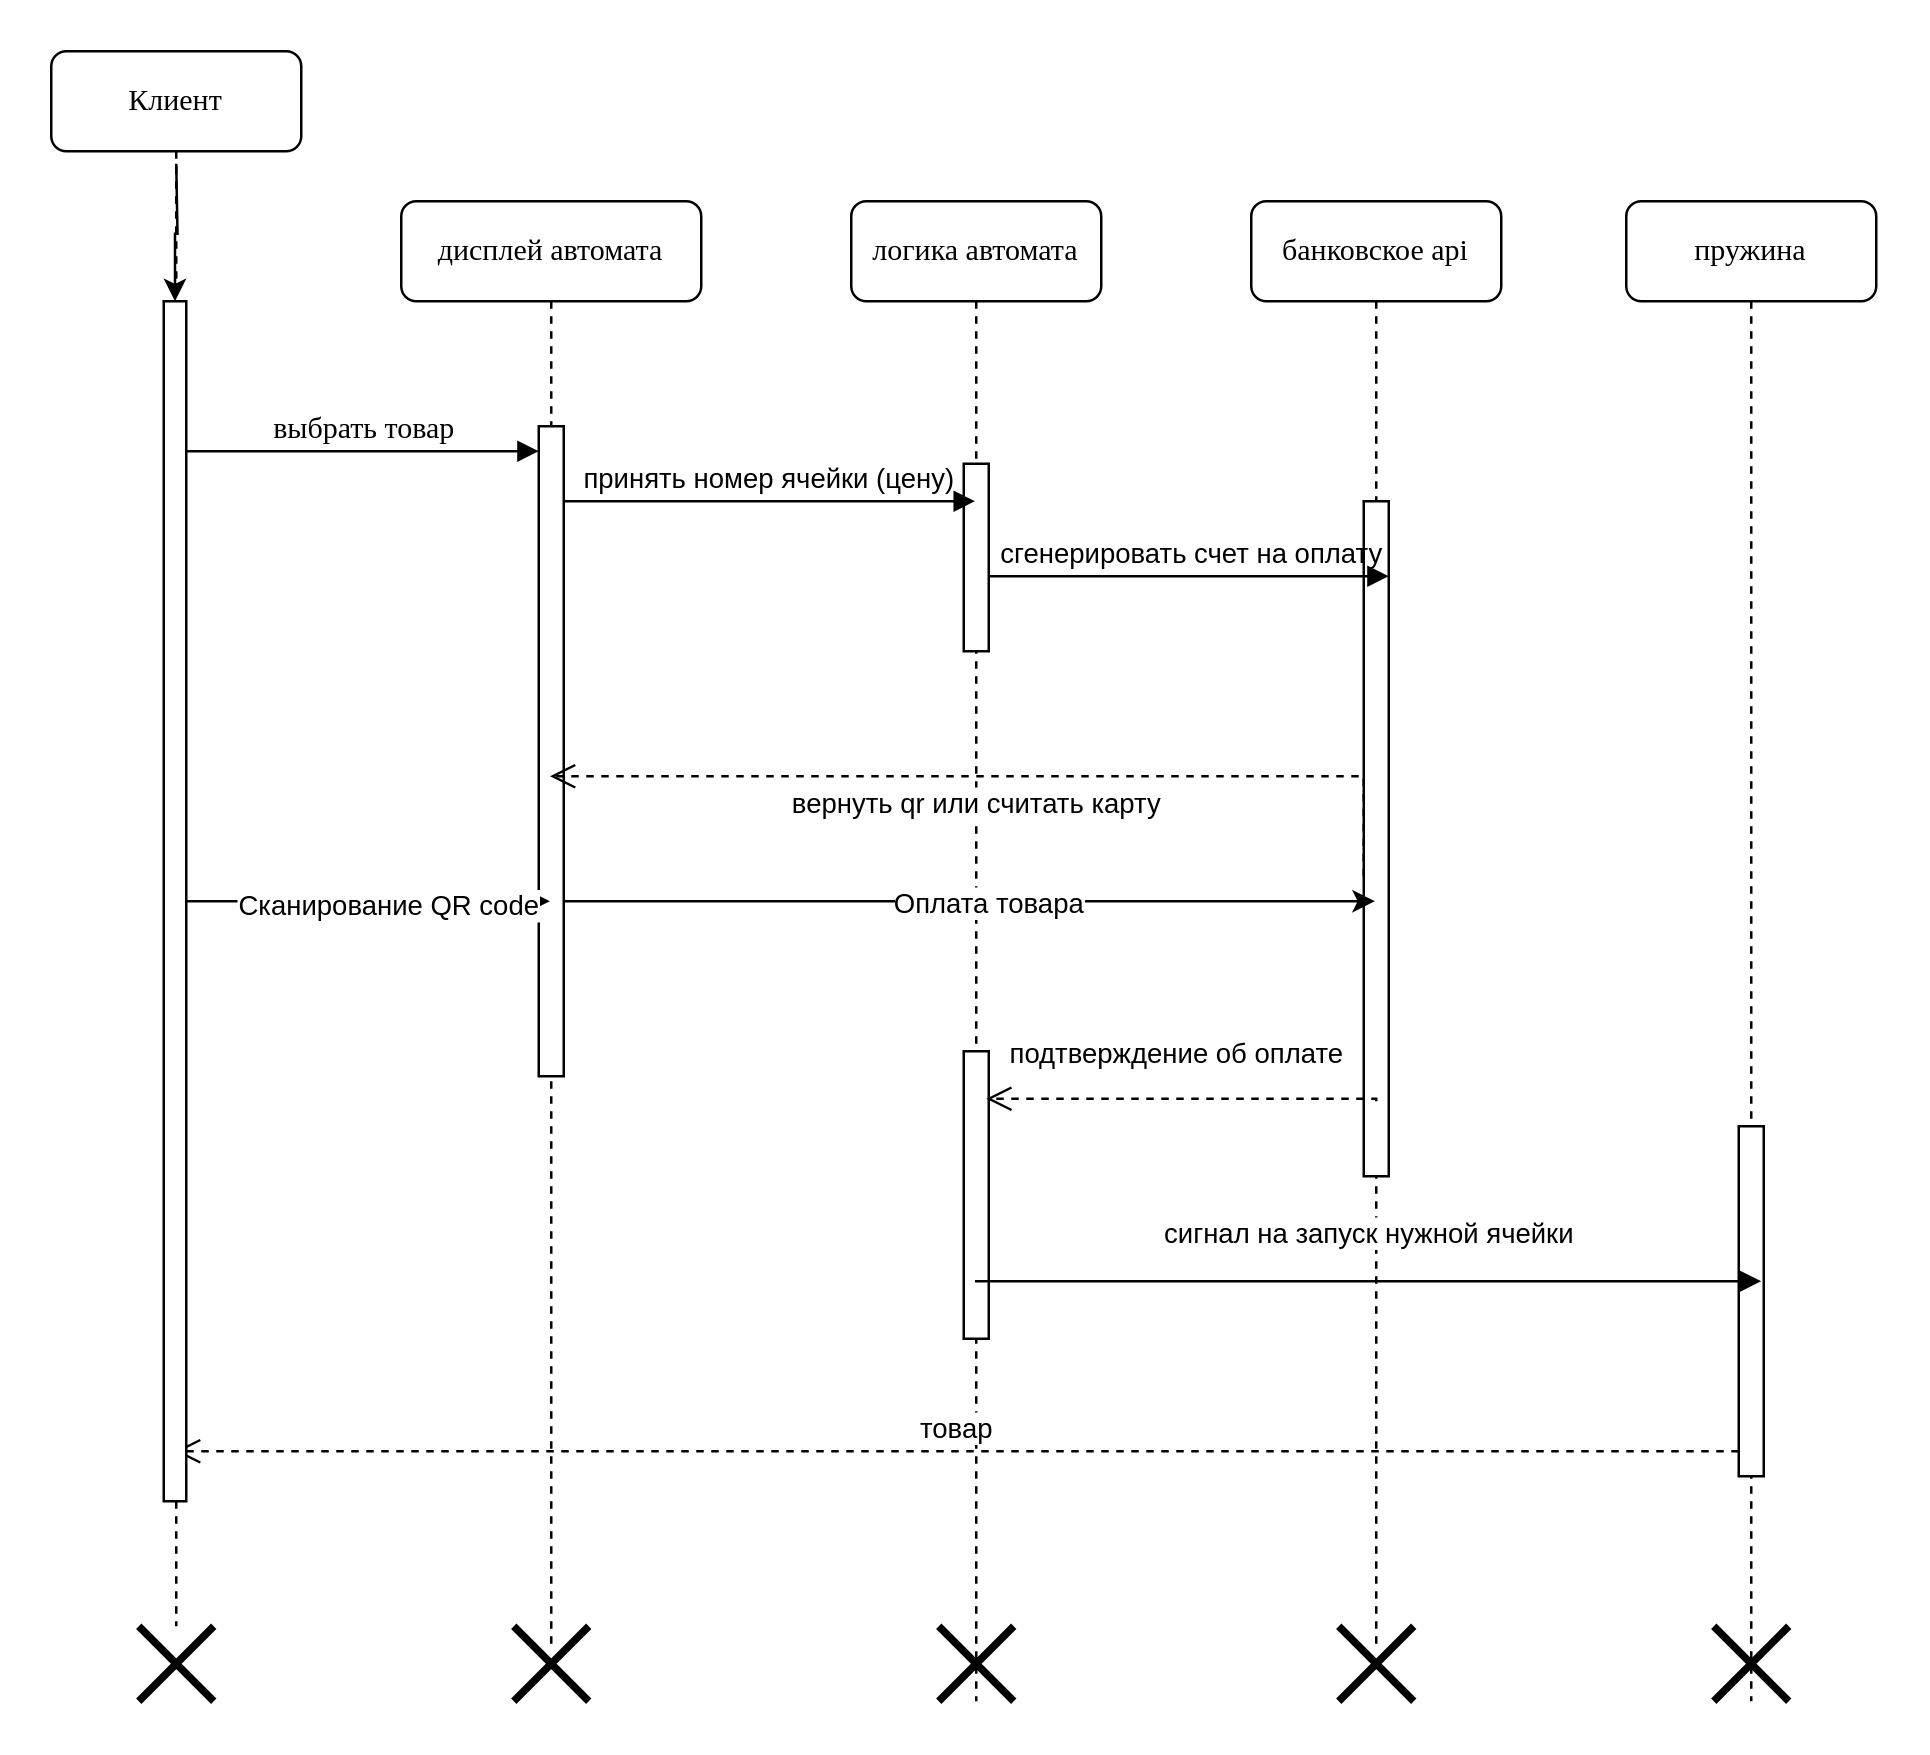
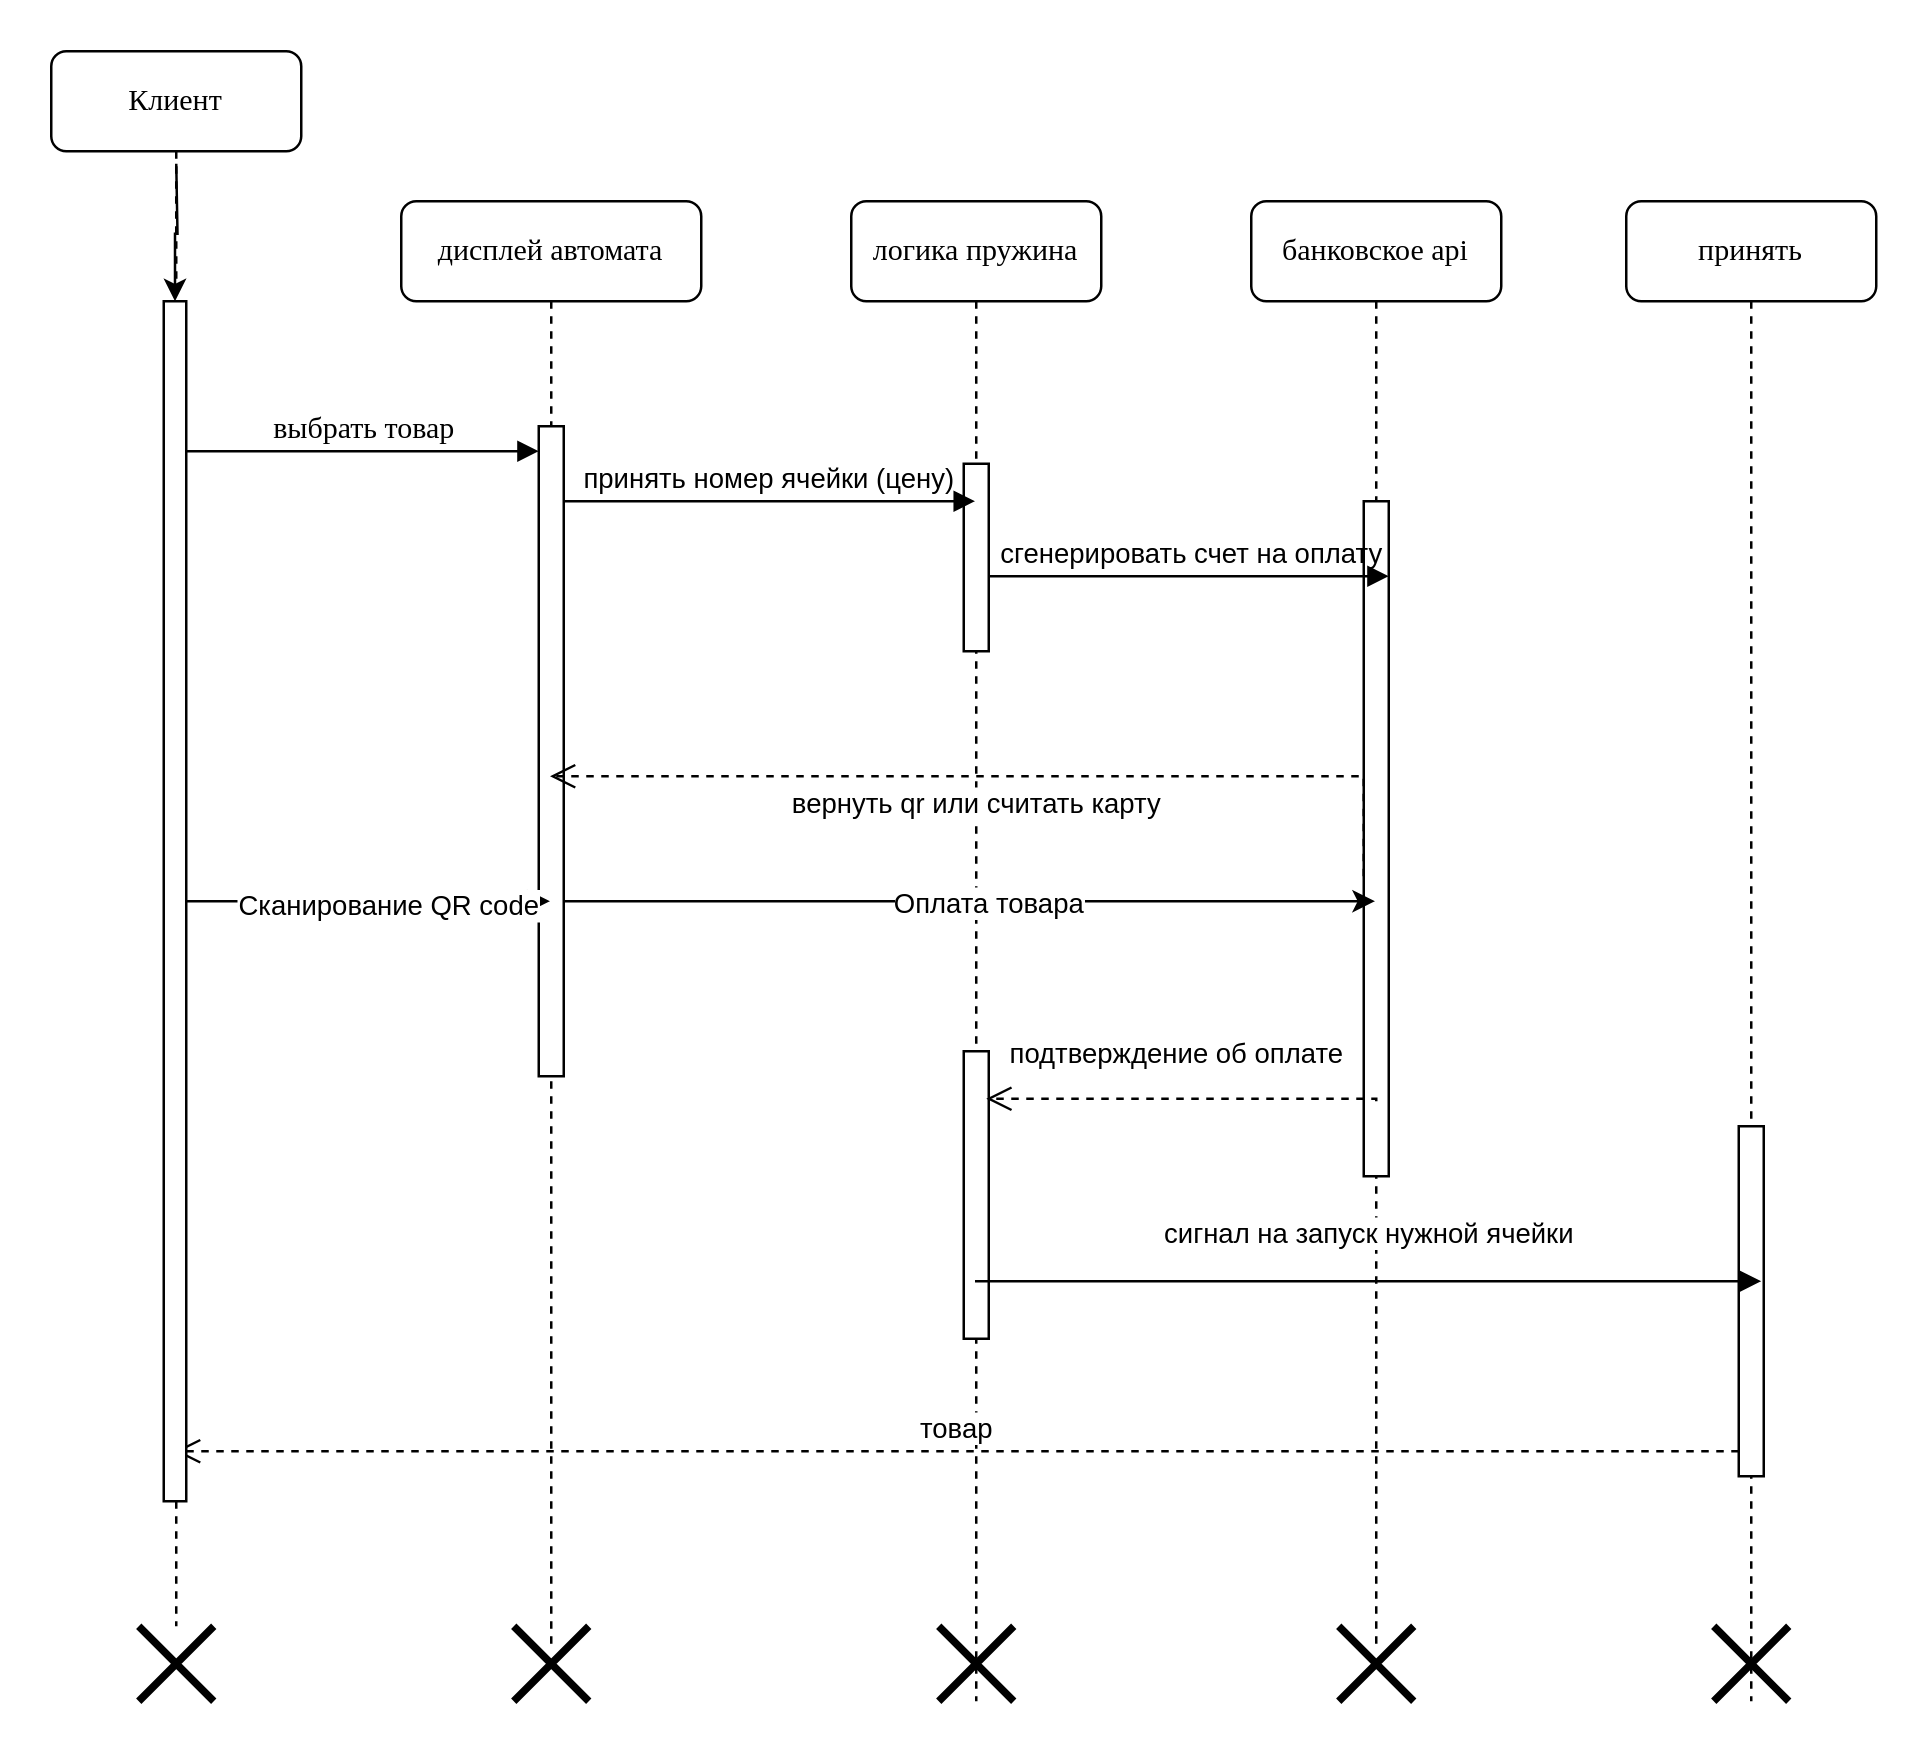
(976, 251) -> (976, 251)
(1751, 251) -> (1751, 251)
